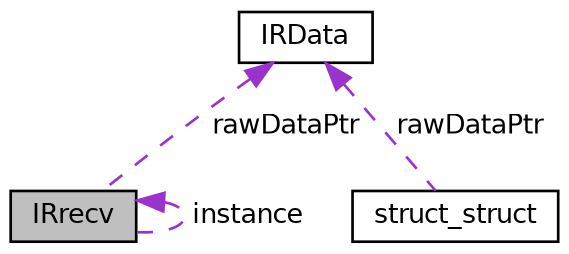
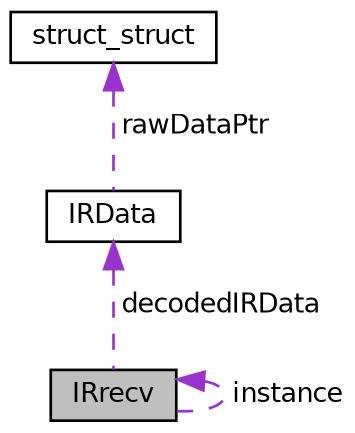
(282, 127) -> (218, 306)
(389, 137) -> (114, 141)
